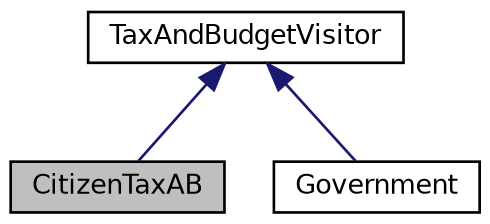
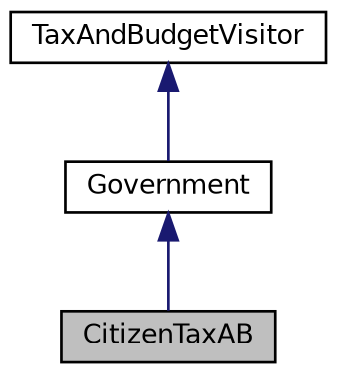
(172, 123) -> (168, 276)
